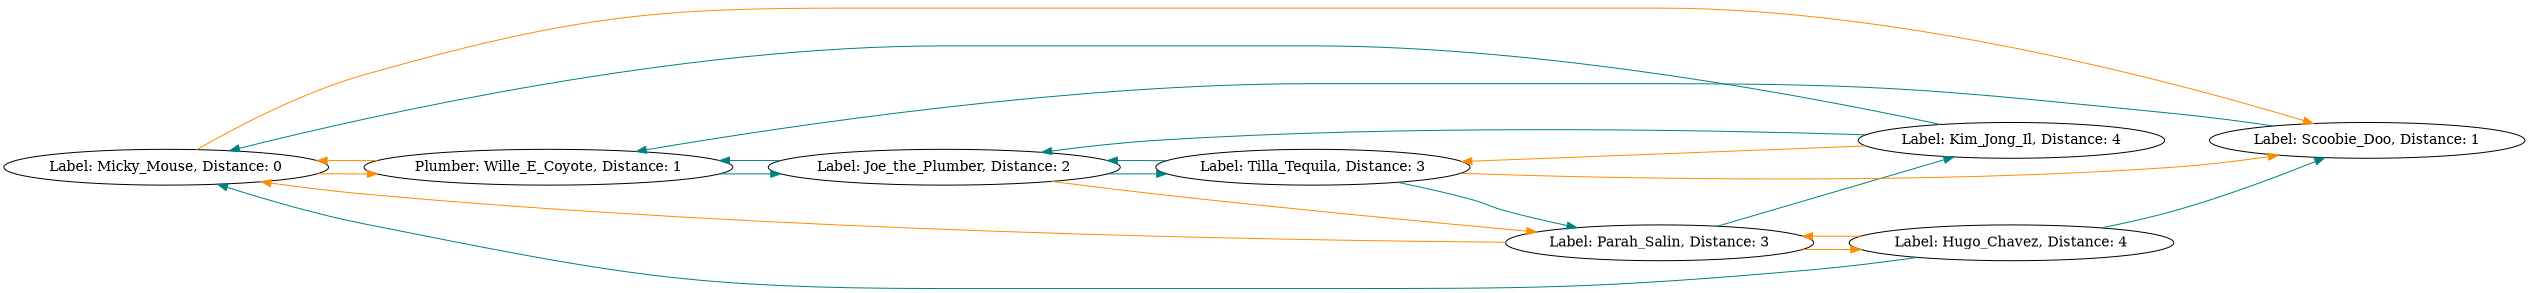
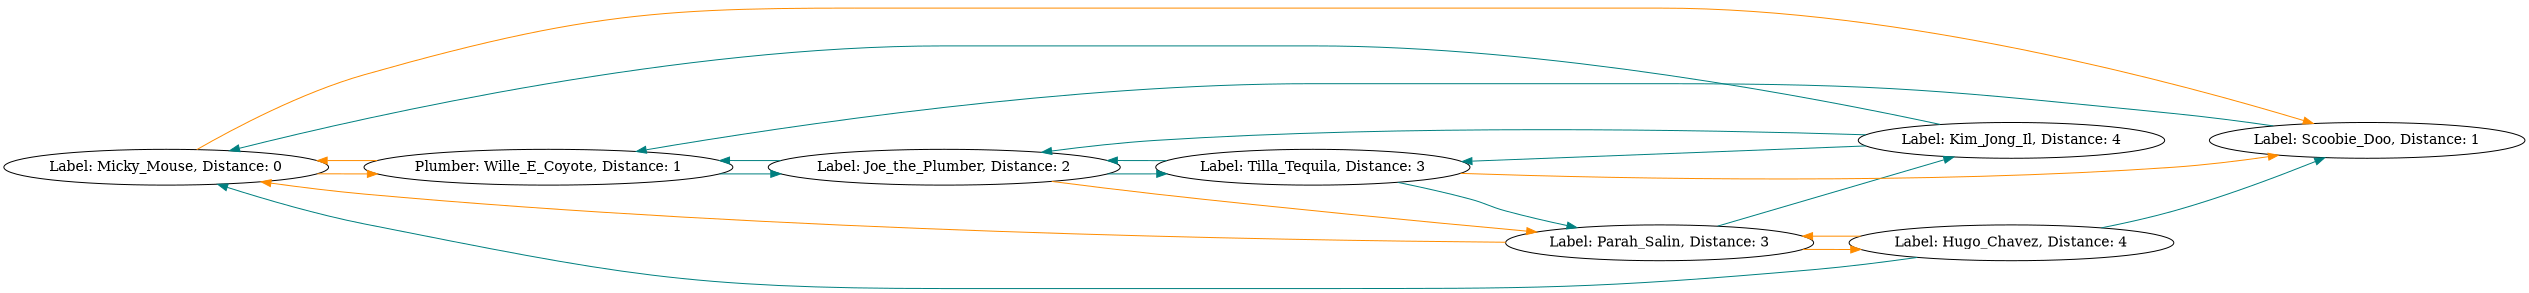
(1669, 154) -> (1669, 154)
